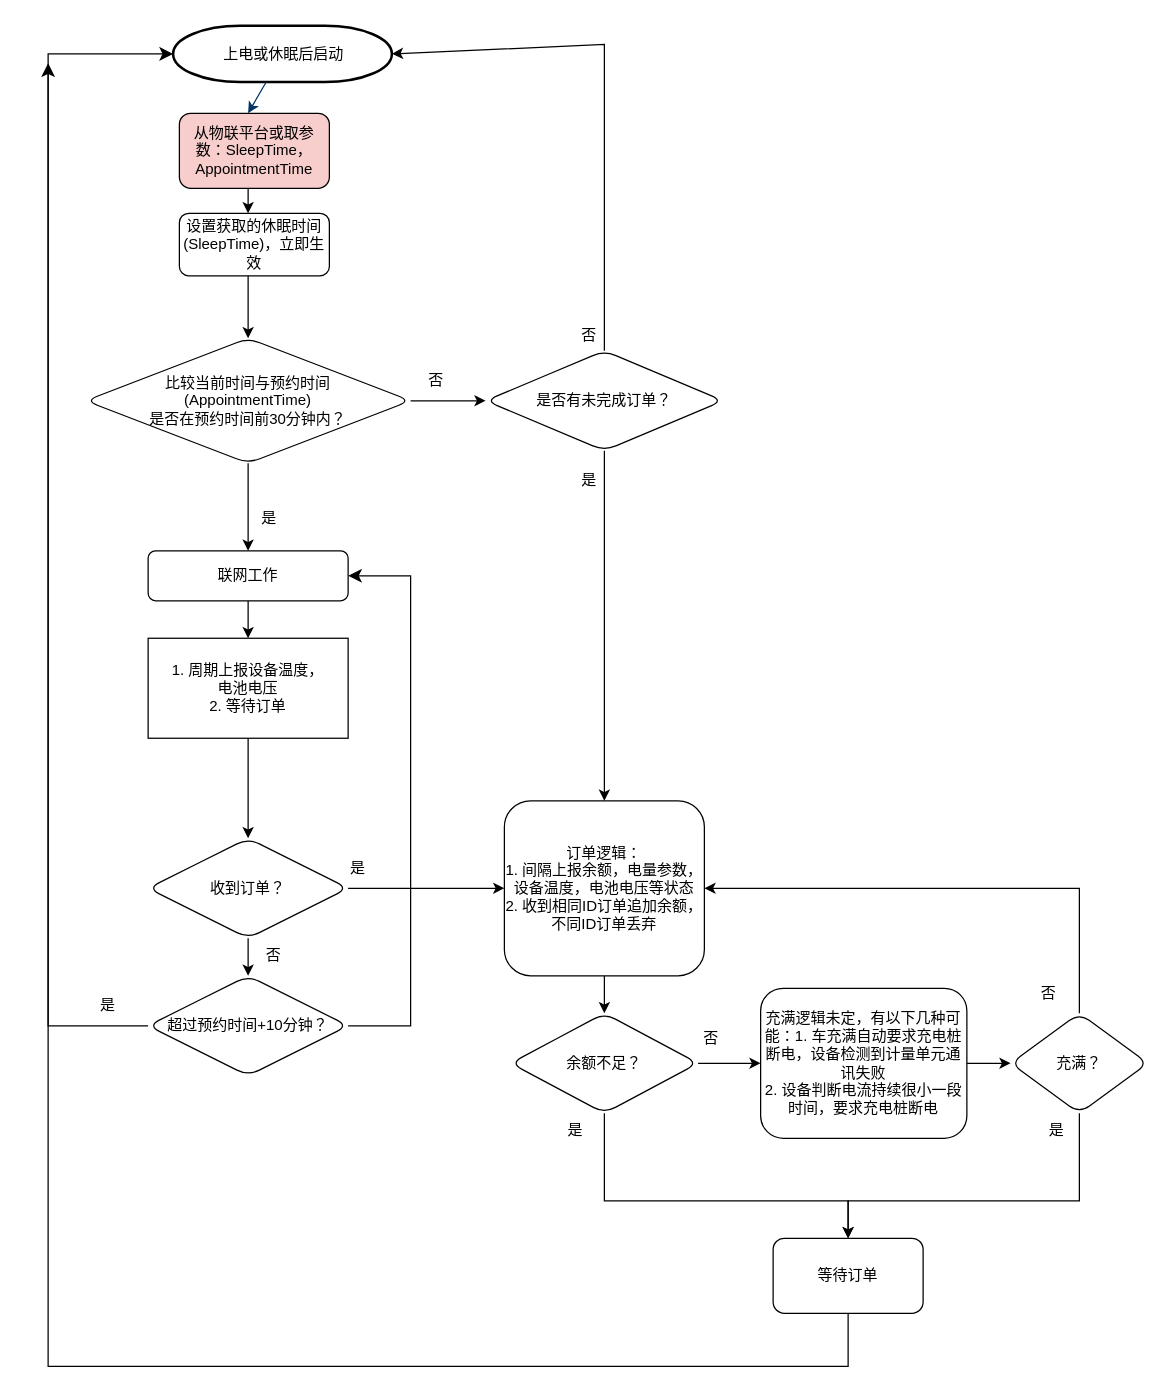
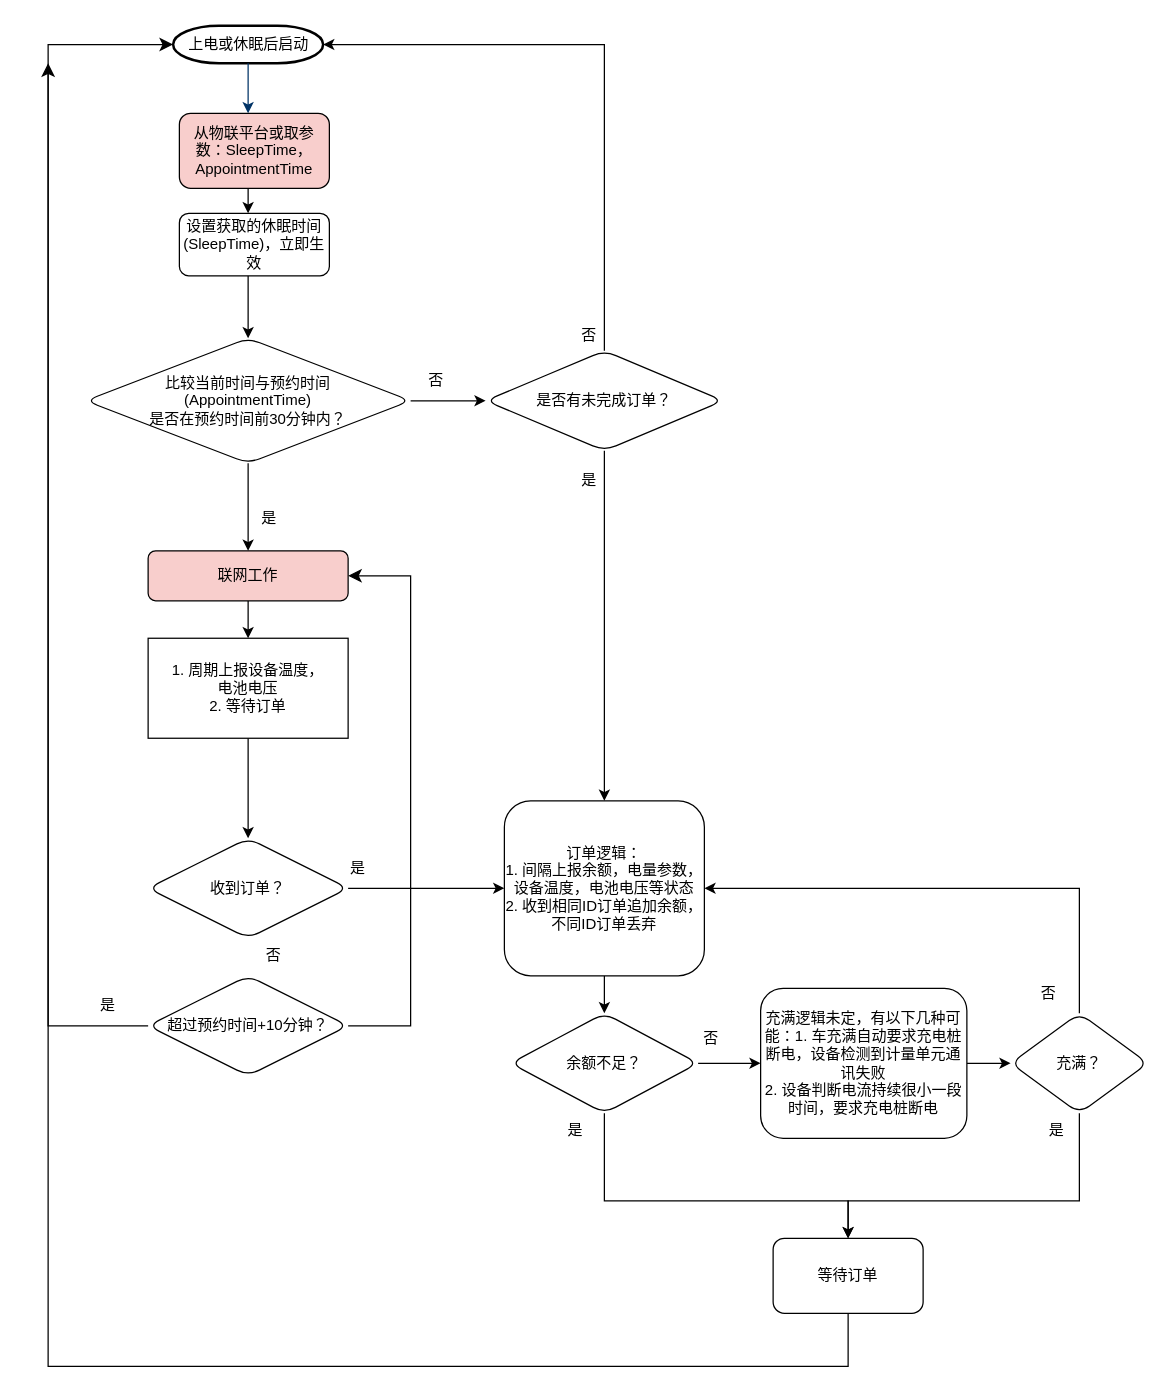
(283, 54) -> (248, 44)
(248, 576) -> (248, 576)
(248, 961) -> none
